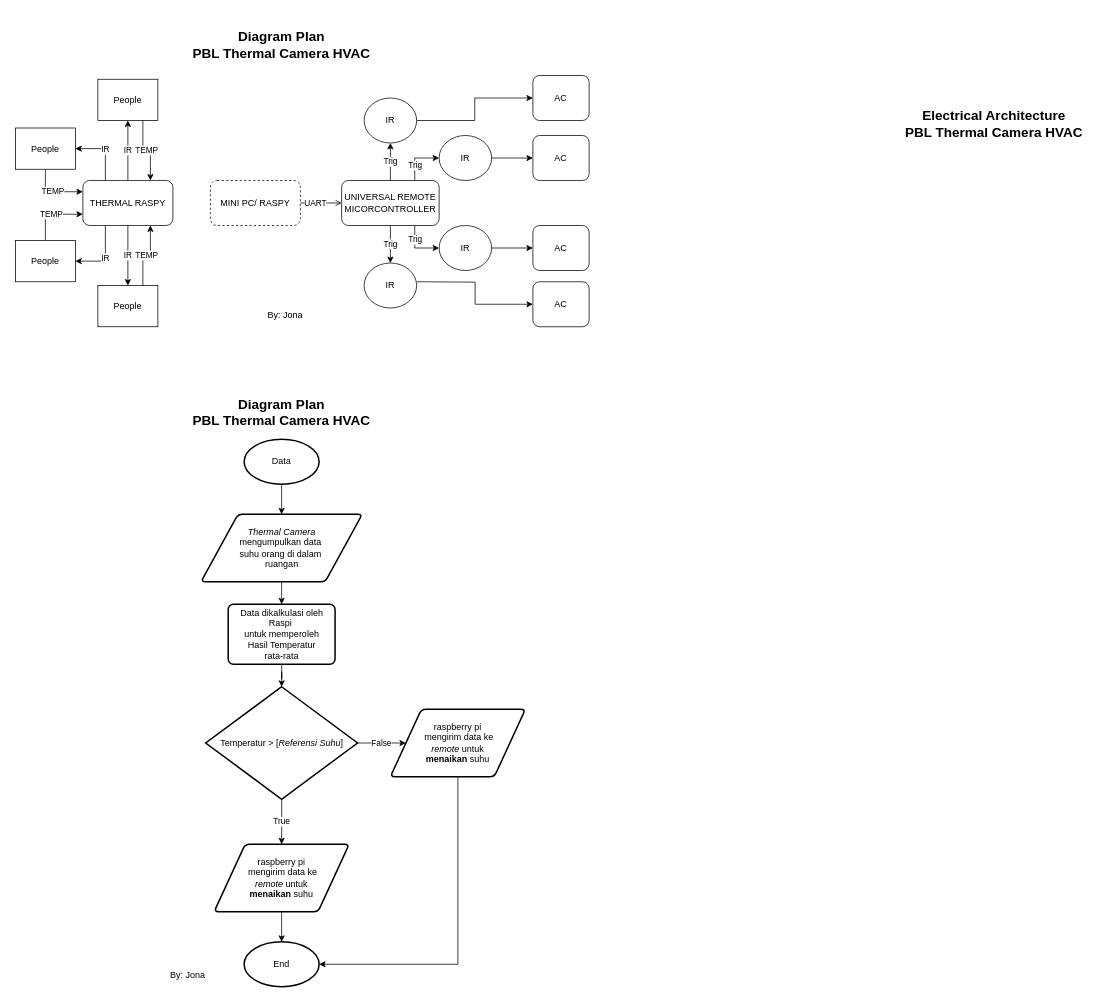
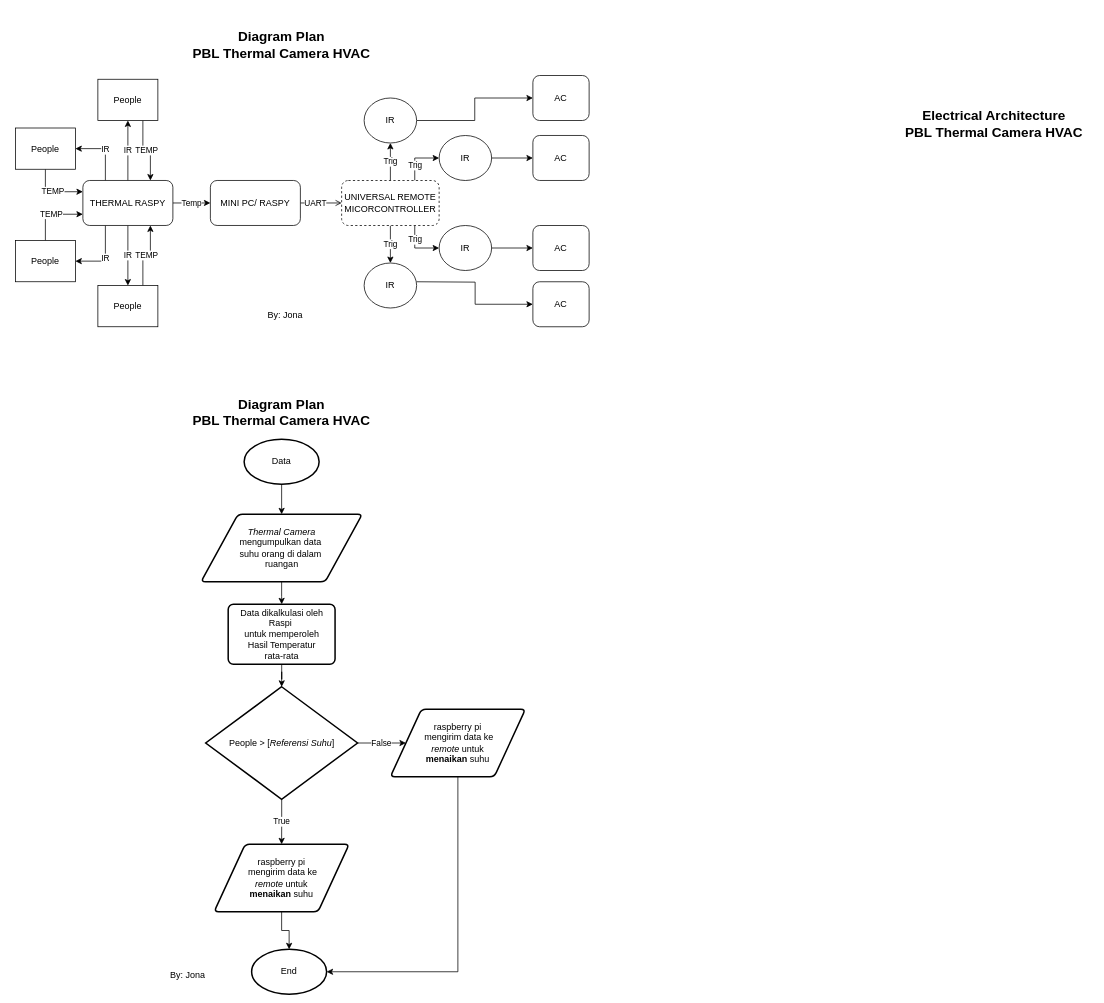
none -> (194, 203)
(255, 203) -> (255, 203)
(390, 203) -> (390, 203)
(282, 743) -> (282, 743)
(282, 964) -> (289, 972)
